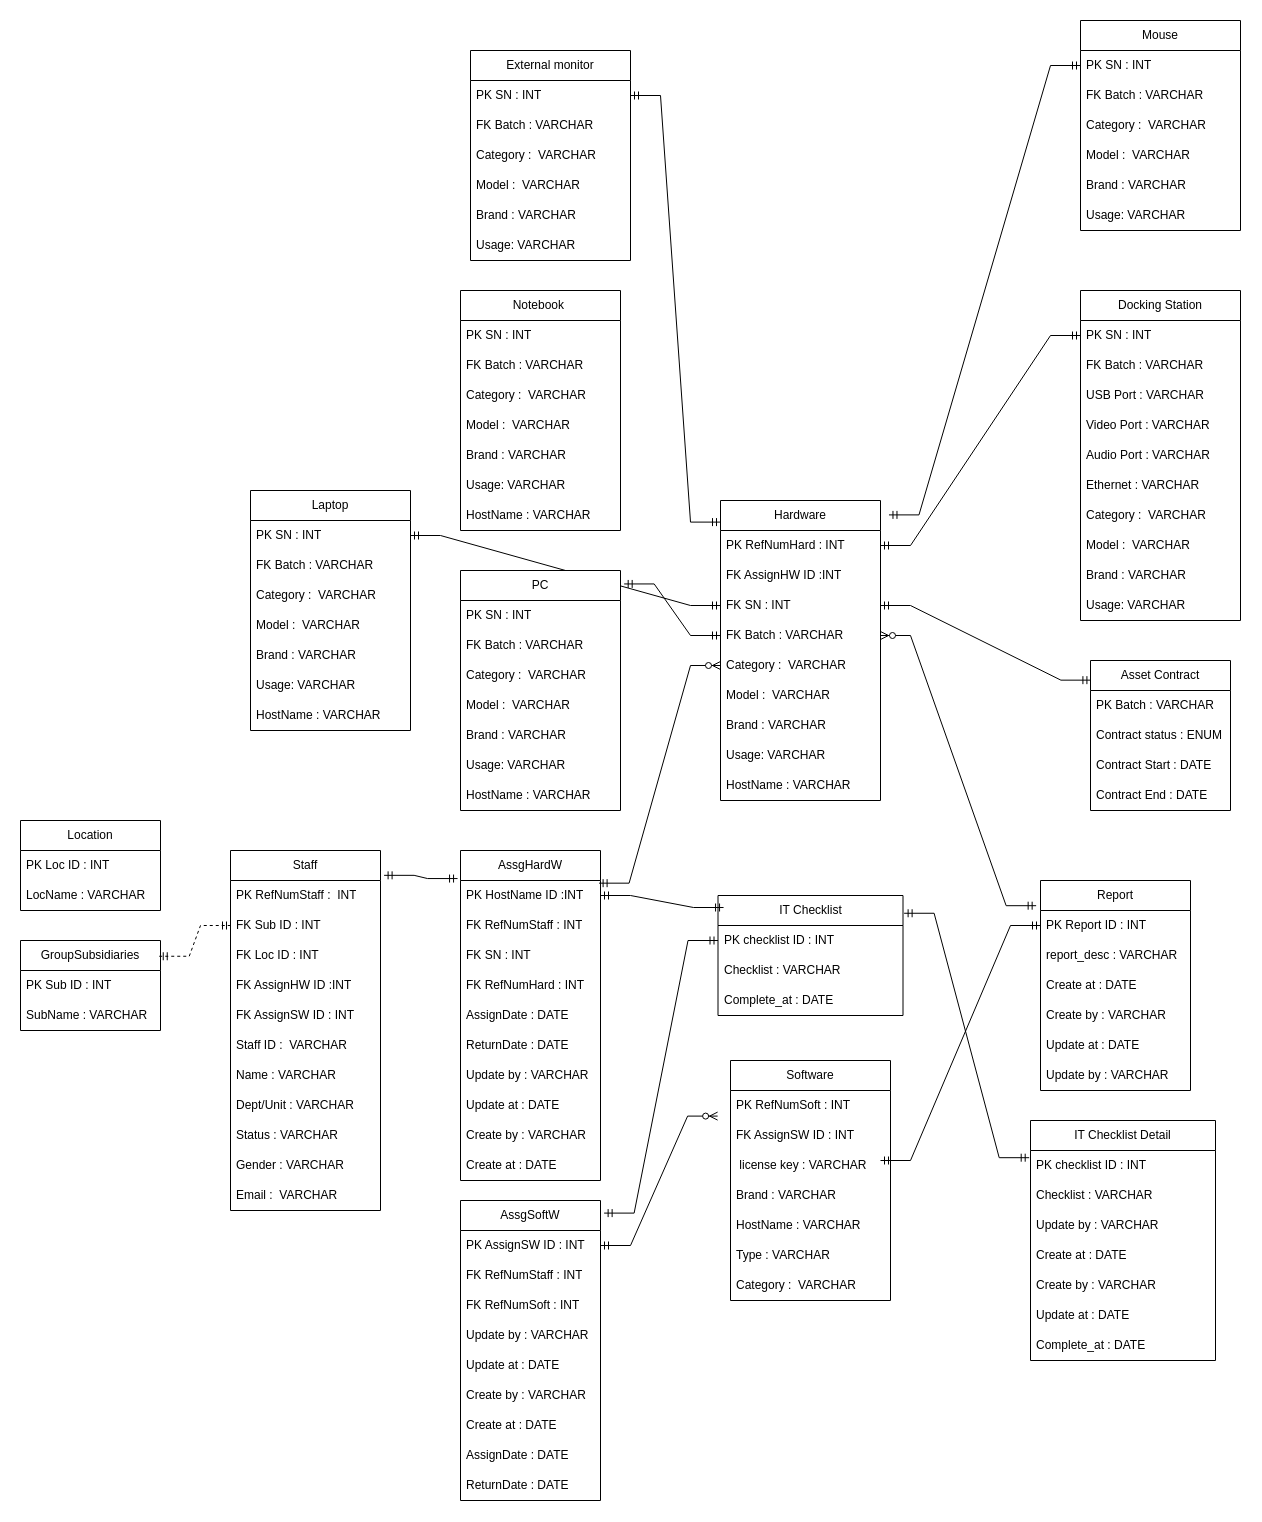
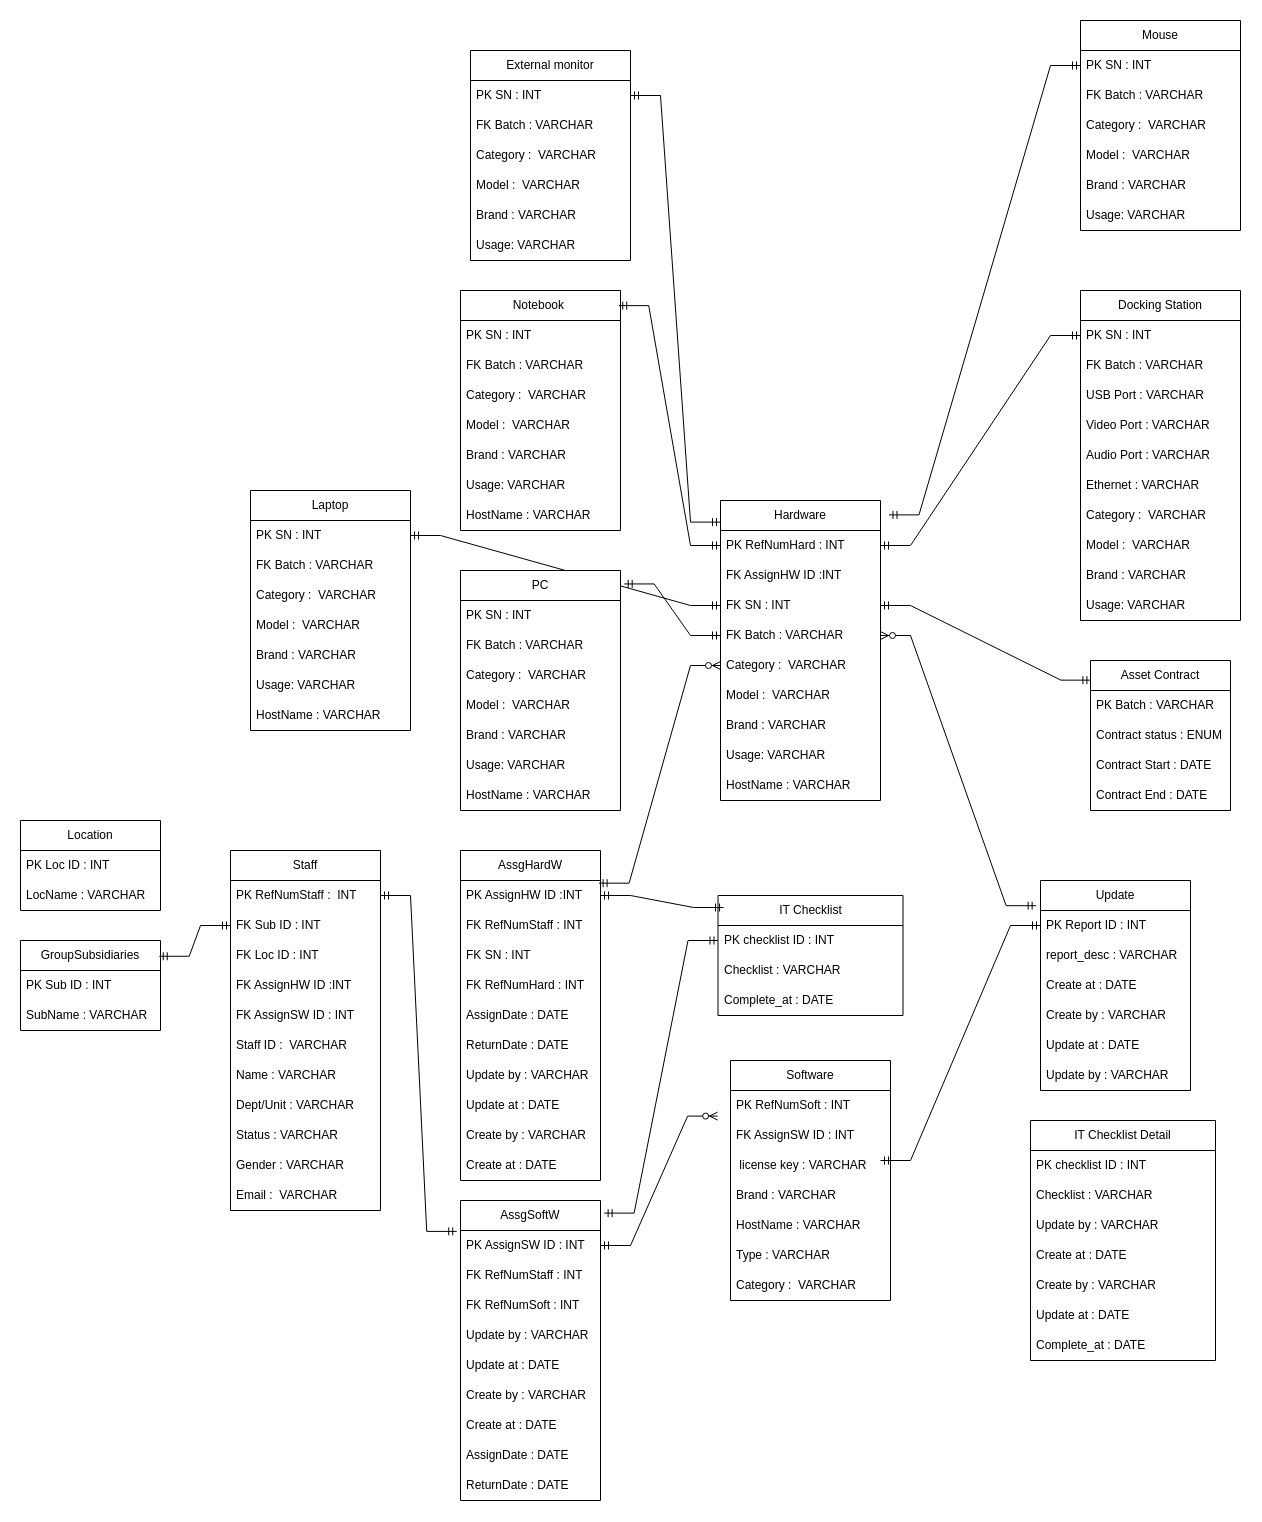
none -> (669, 424)
(420, 877) -> none
(524, 896) -> (523, 896)
(1116, 896) -> (1116, 896)
(195, 941) -> (195, 941)
(966, 1035) -> none
none -> (419, 1063)
